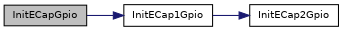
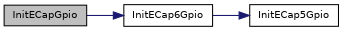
(168, 15) -> (168, 15)
(294, 15) -> (294, 15)
